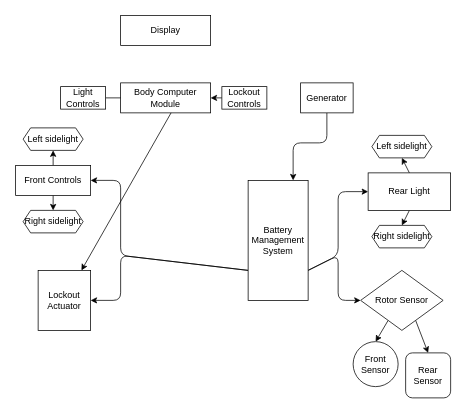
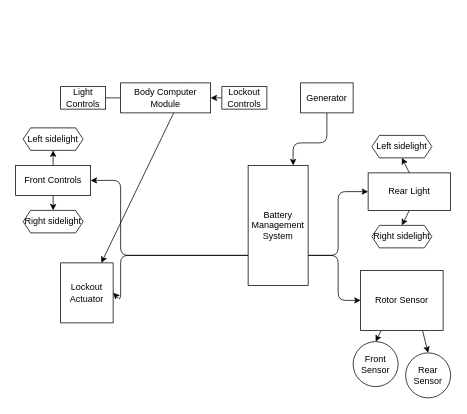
(165, 30) -> none
(278, 240) -> (278, 225)
(64, 300) -> (87, 293)
(402, 300) -> (402, 300)
(428, 375) -> (428, 375)
